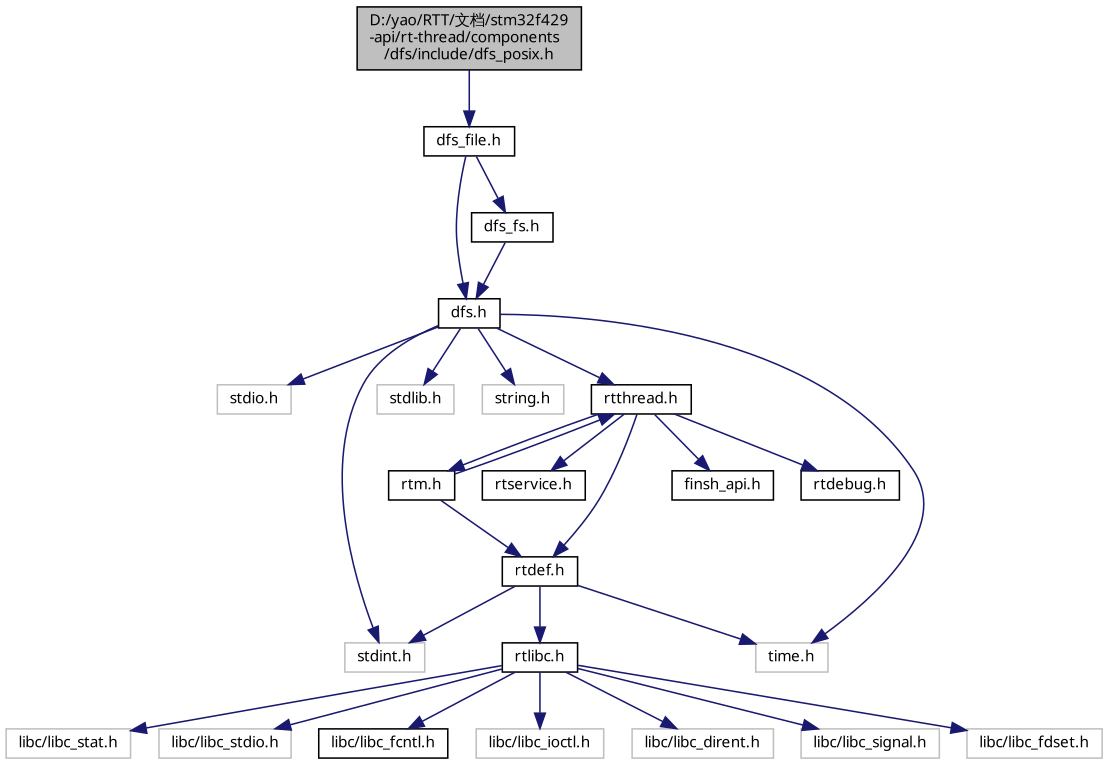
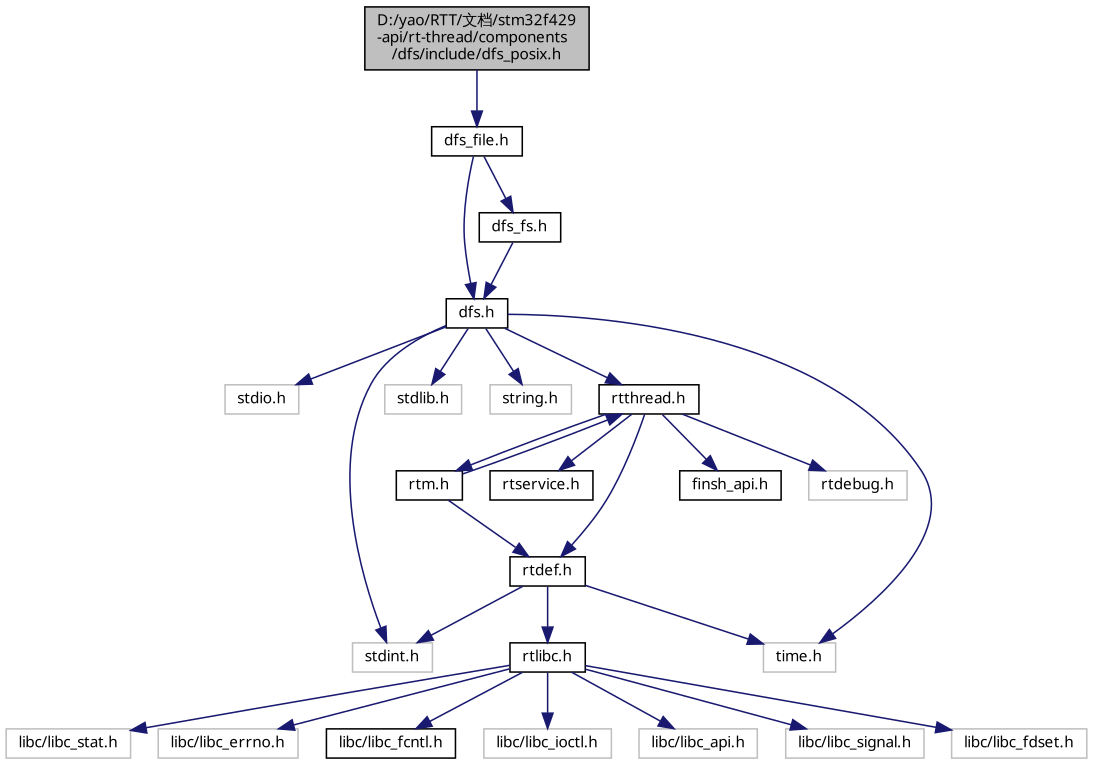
(850, 485) -> (858, 485)
(225, 743) -> (228, 743)
(703, 743) -> (698, 743)
